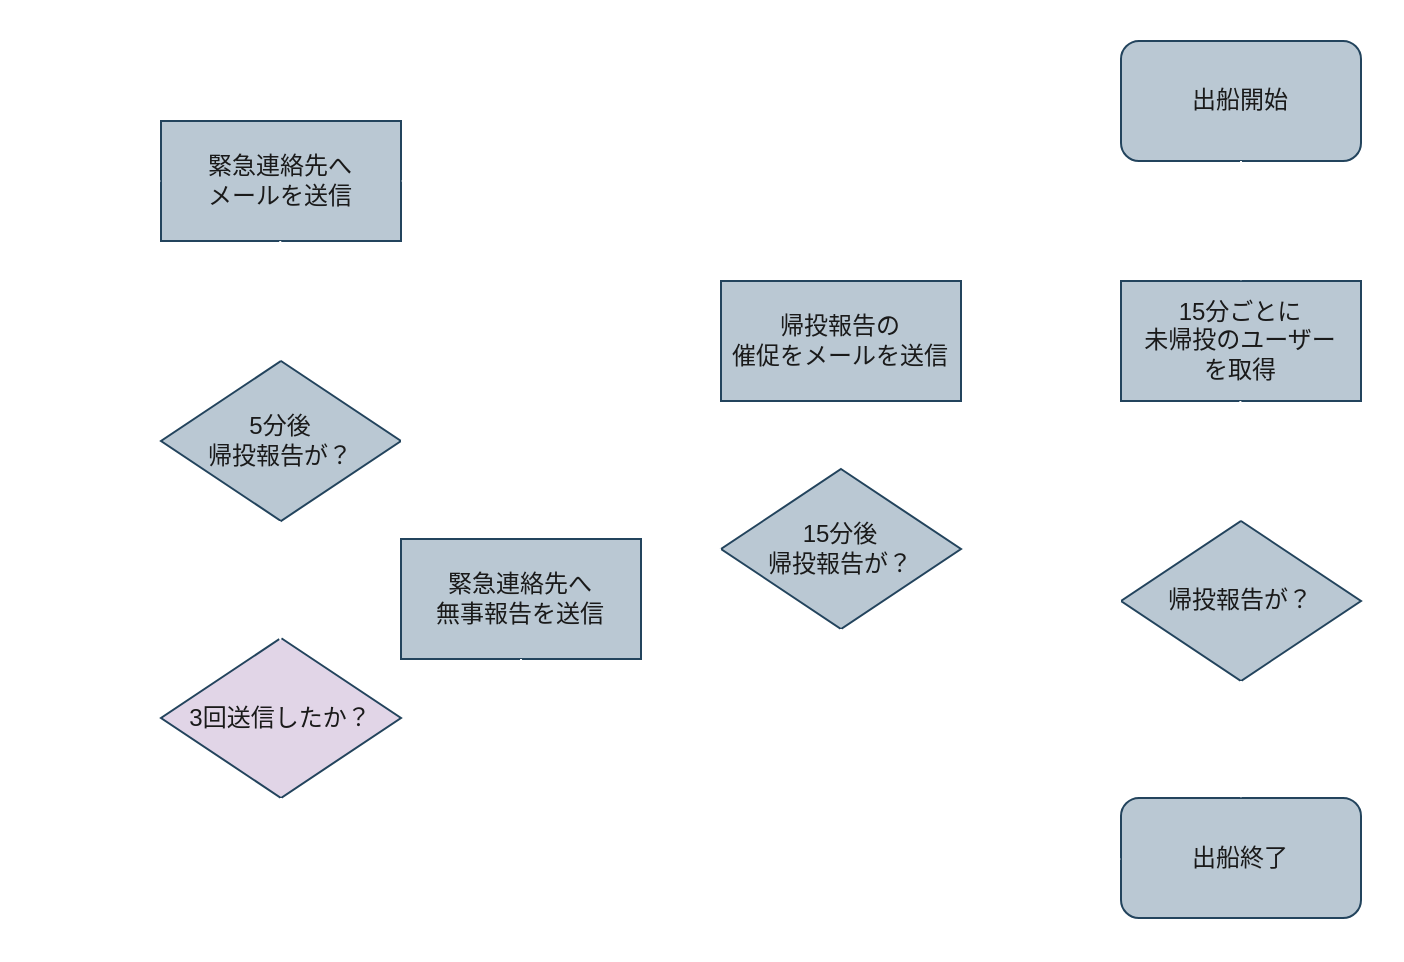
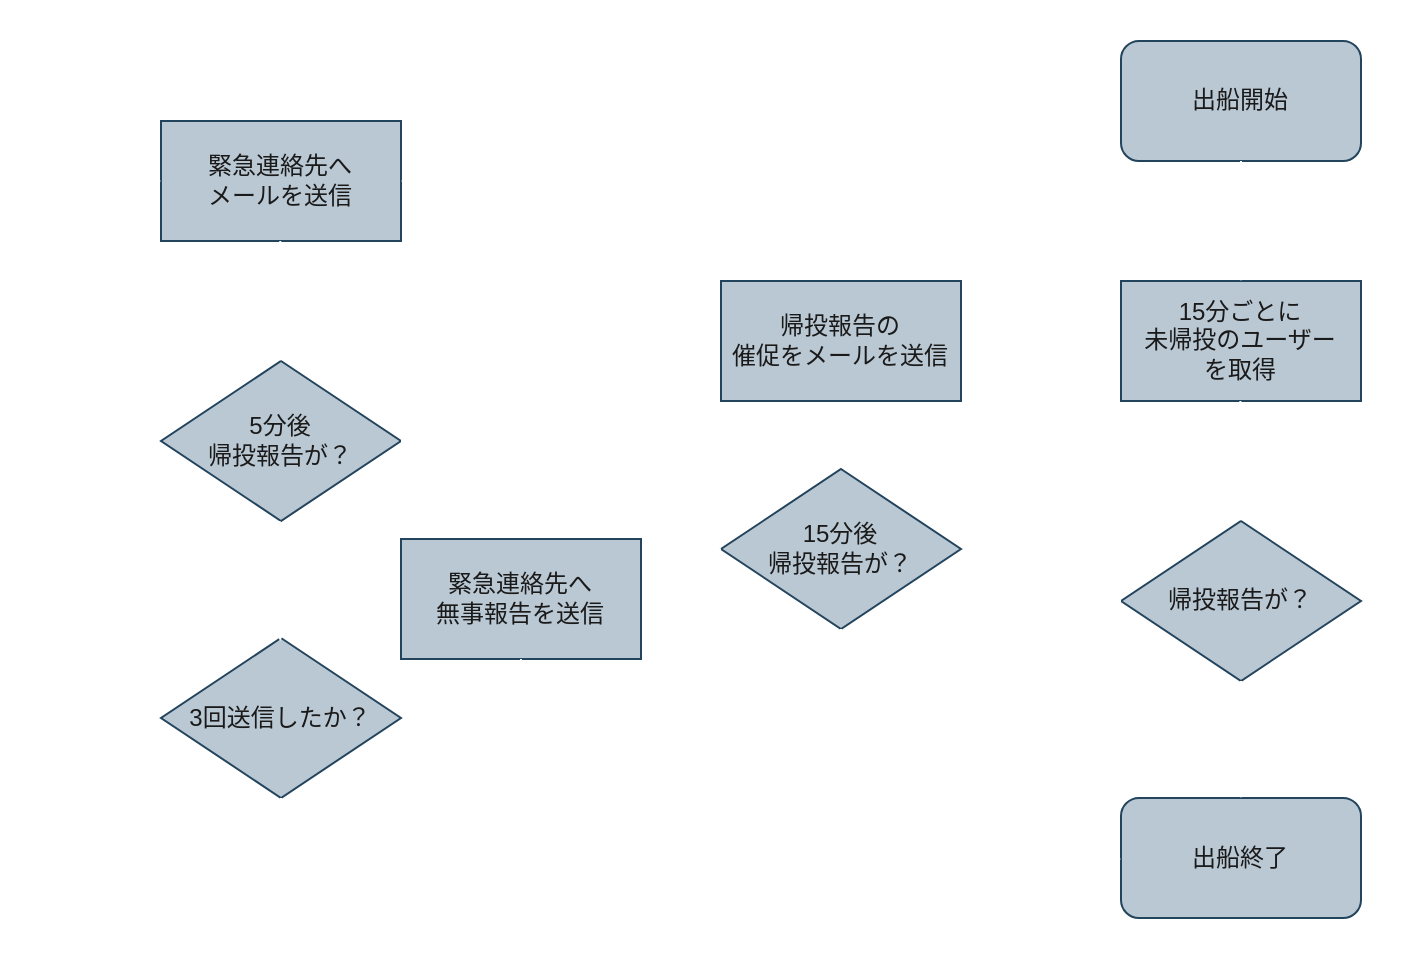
(281, 718) -> (281, 718)
